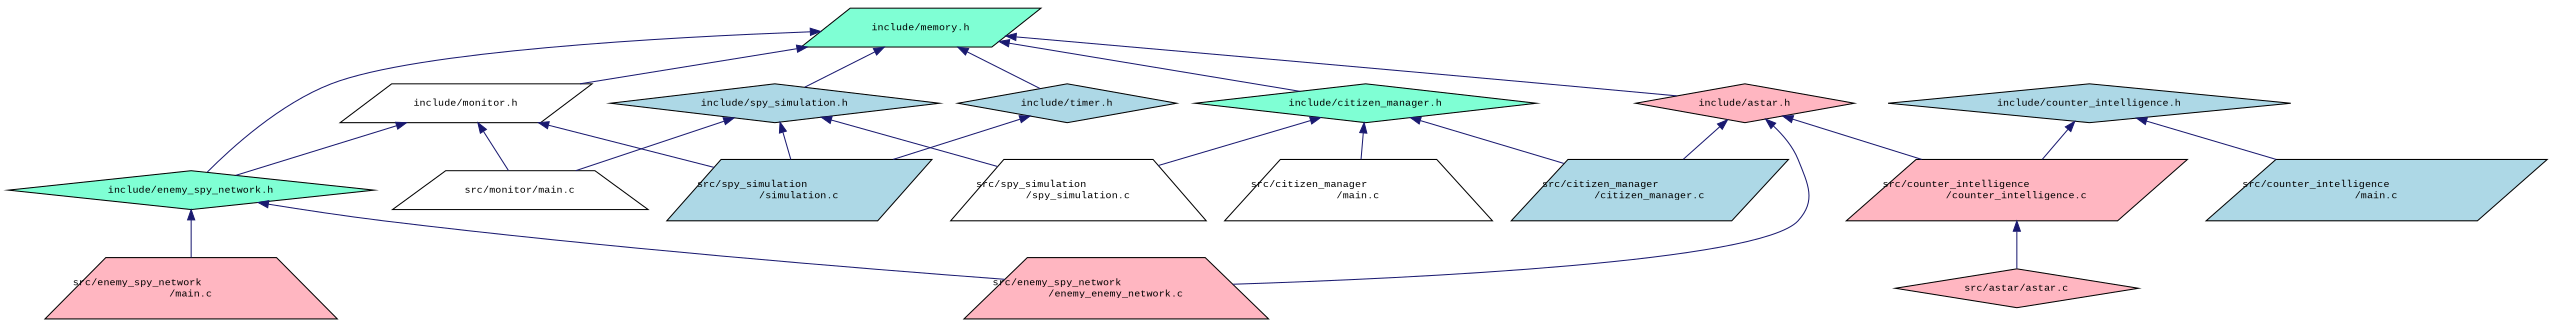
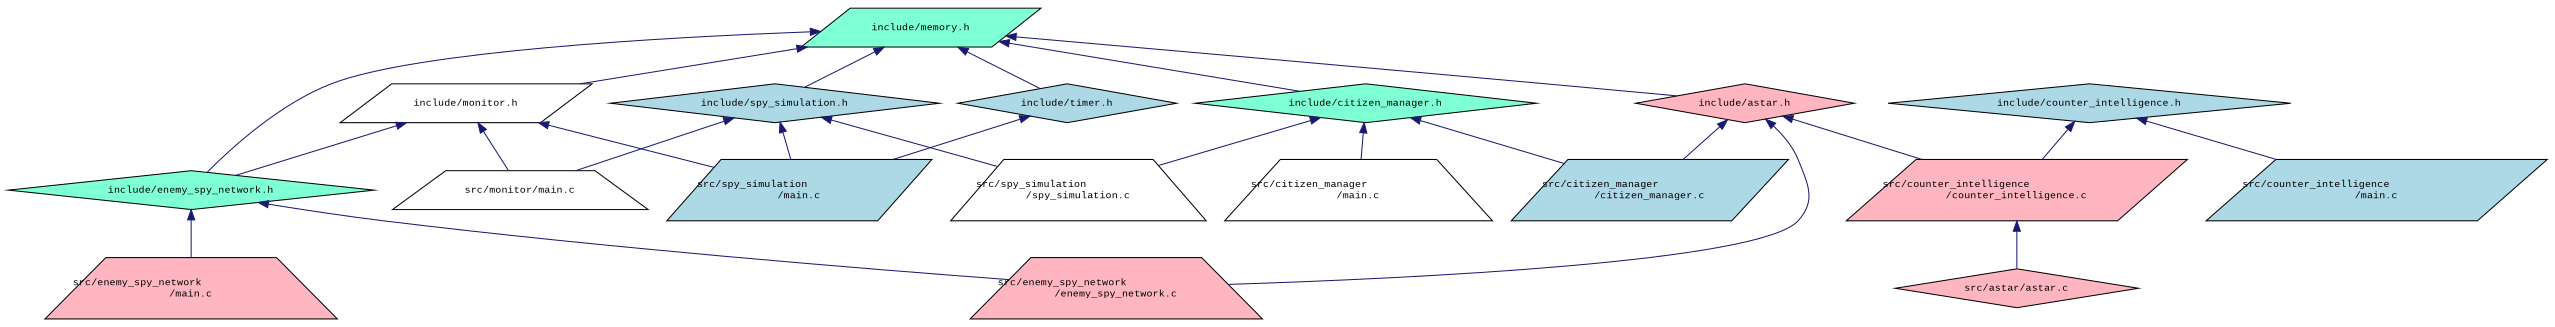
(799, 190) -> (799, 190)
(1116, 288) -> (1116, 288)
